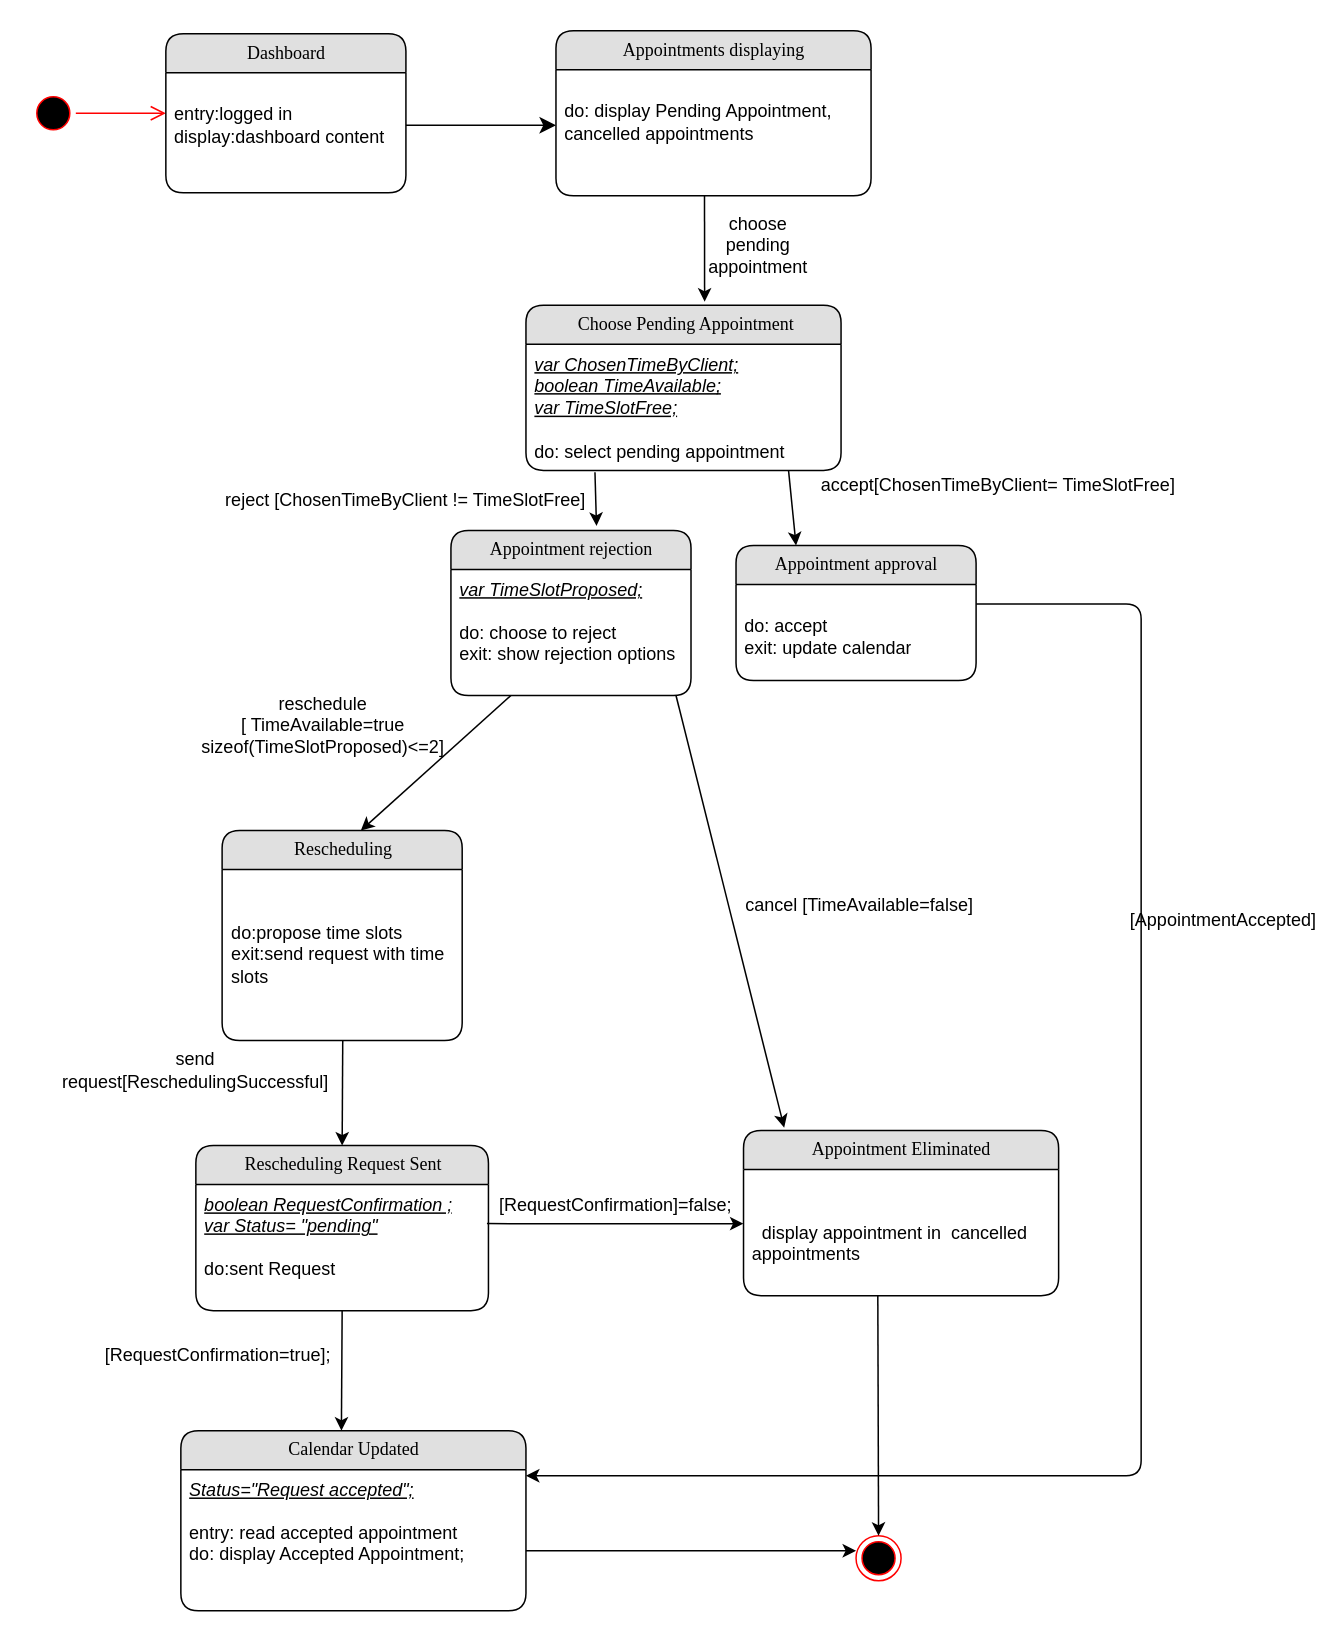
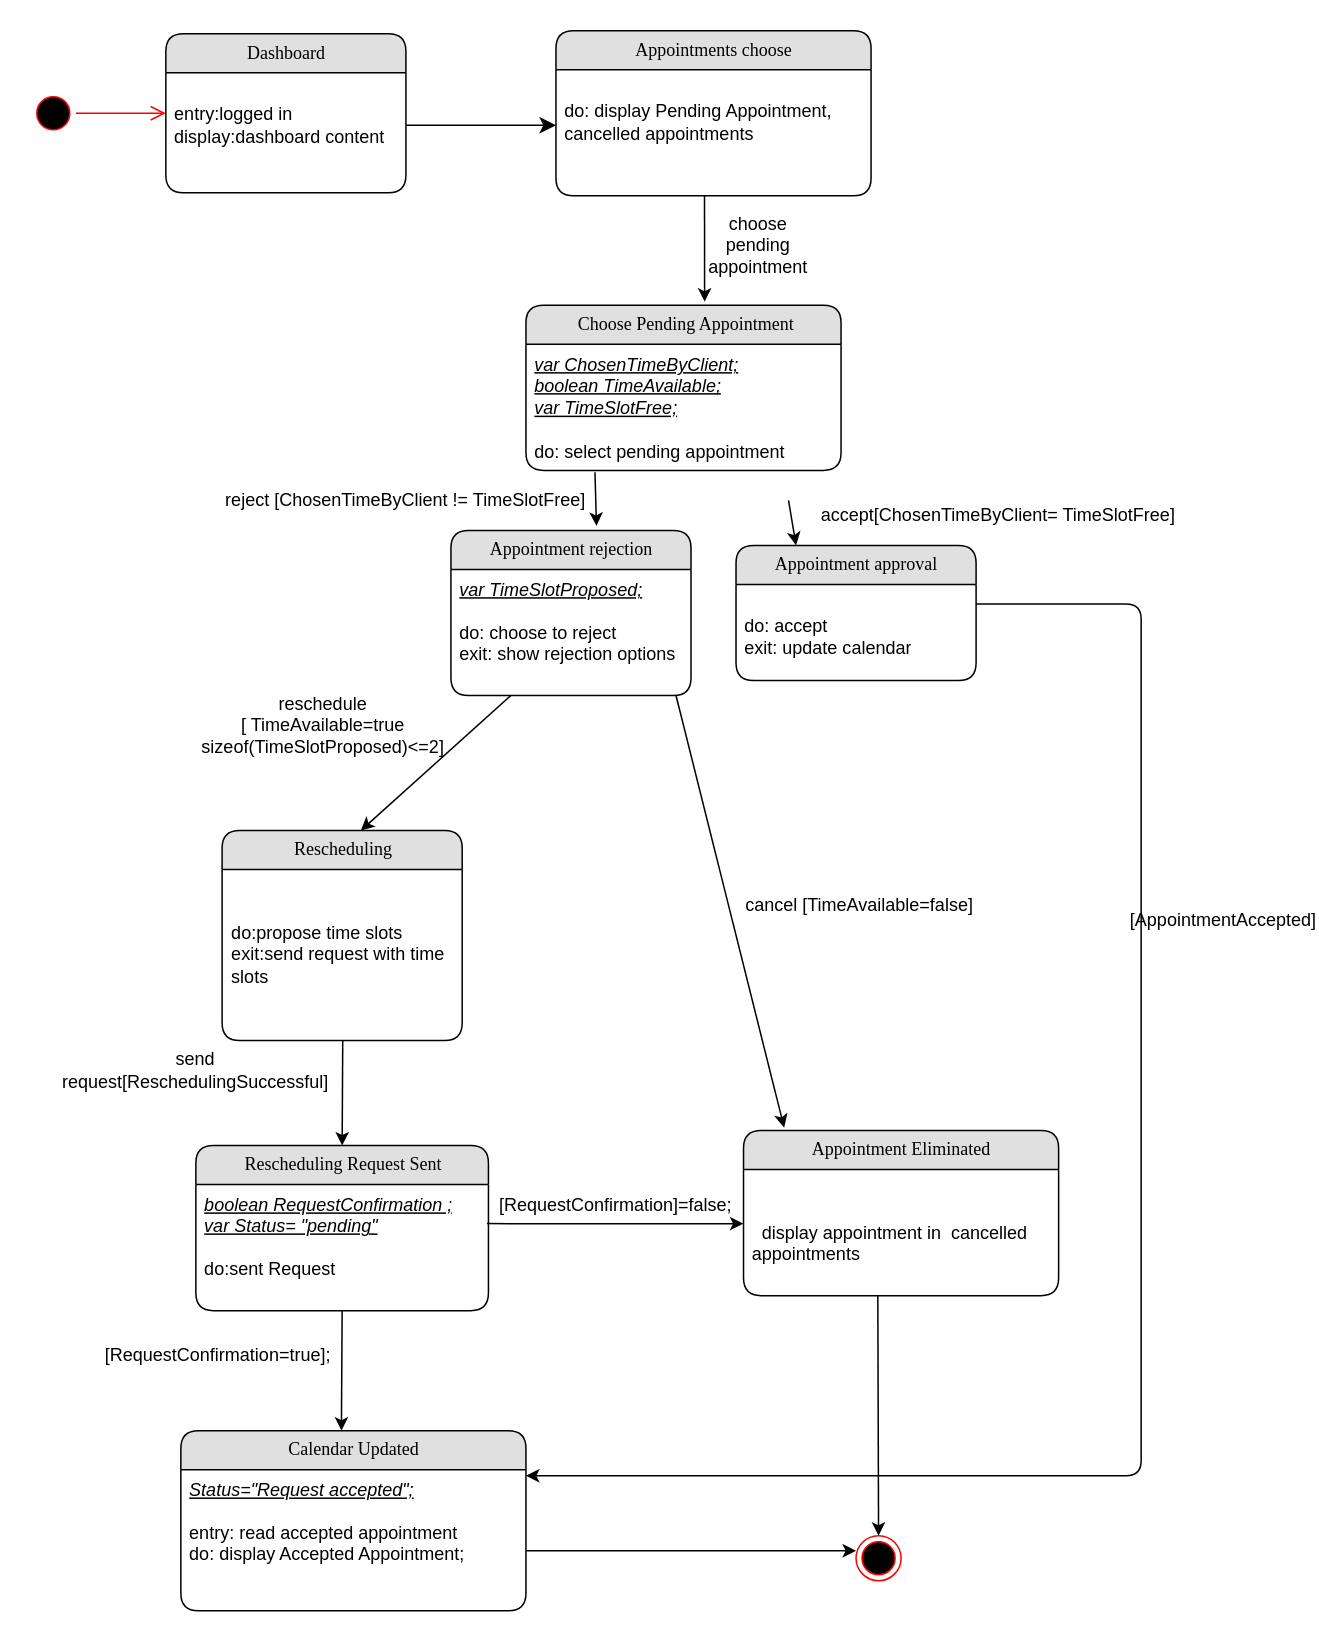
(714, 50) -> (714, 50)
(998, 485) -> (998, 515)
